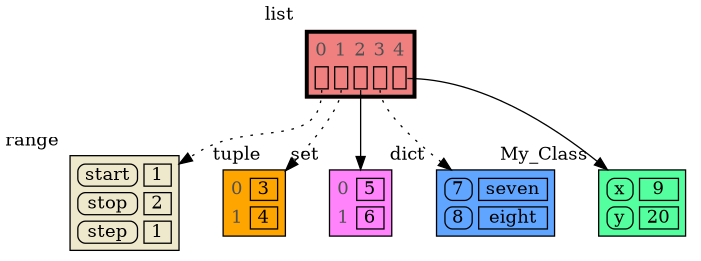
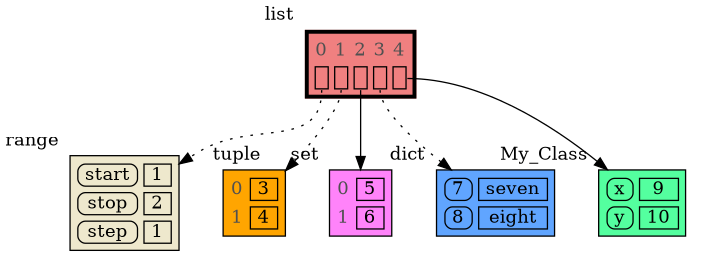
(659, 217) -> (659, 217)
